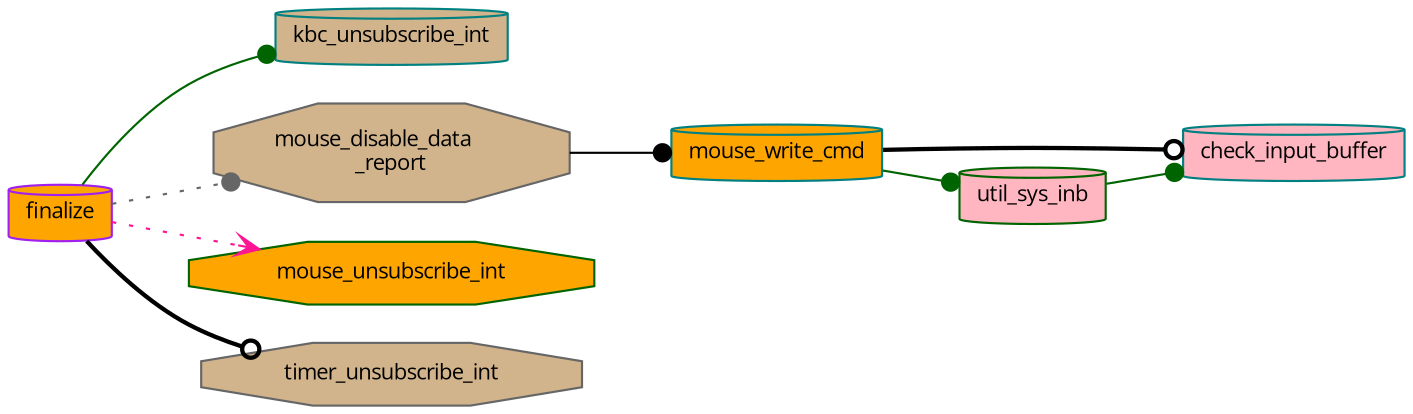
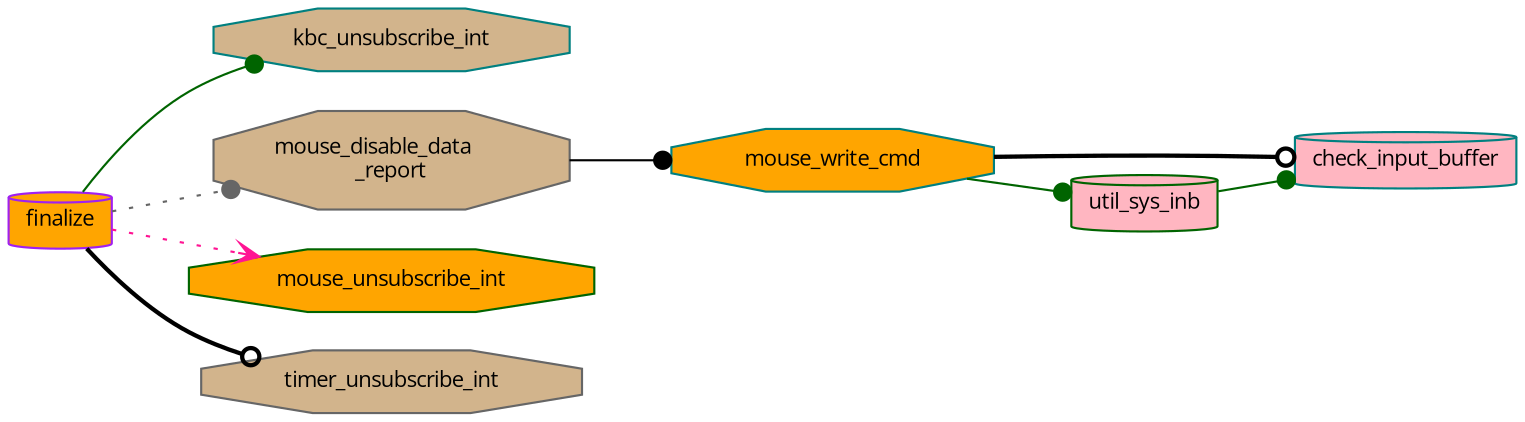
(392, 37) -> (392, 40)
(777, 153) -> (833, 160)
